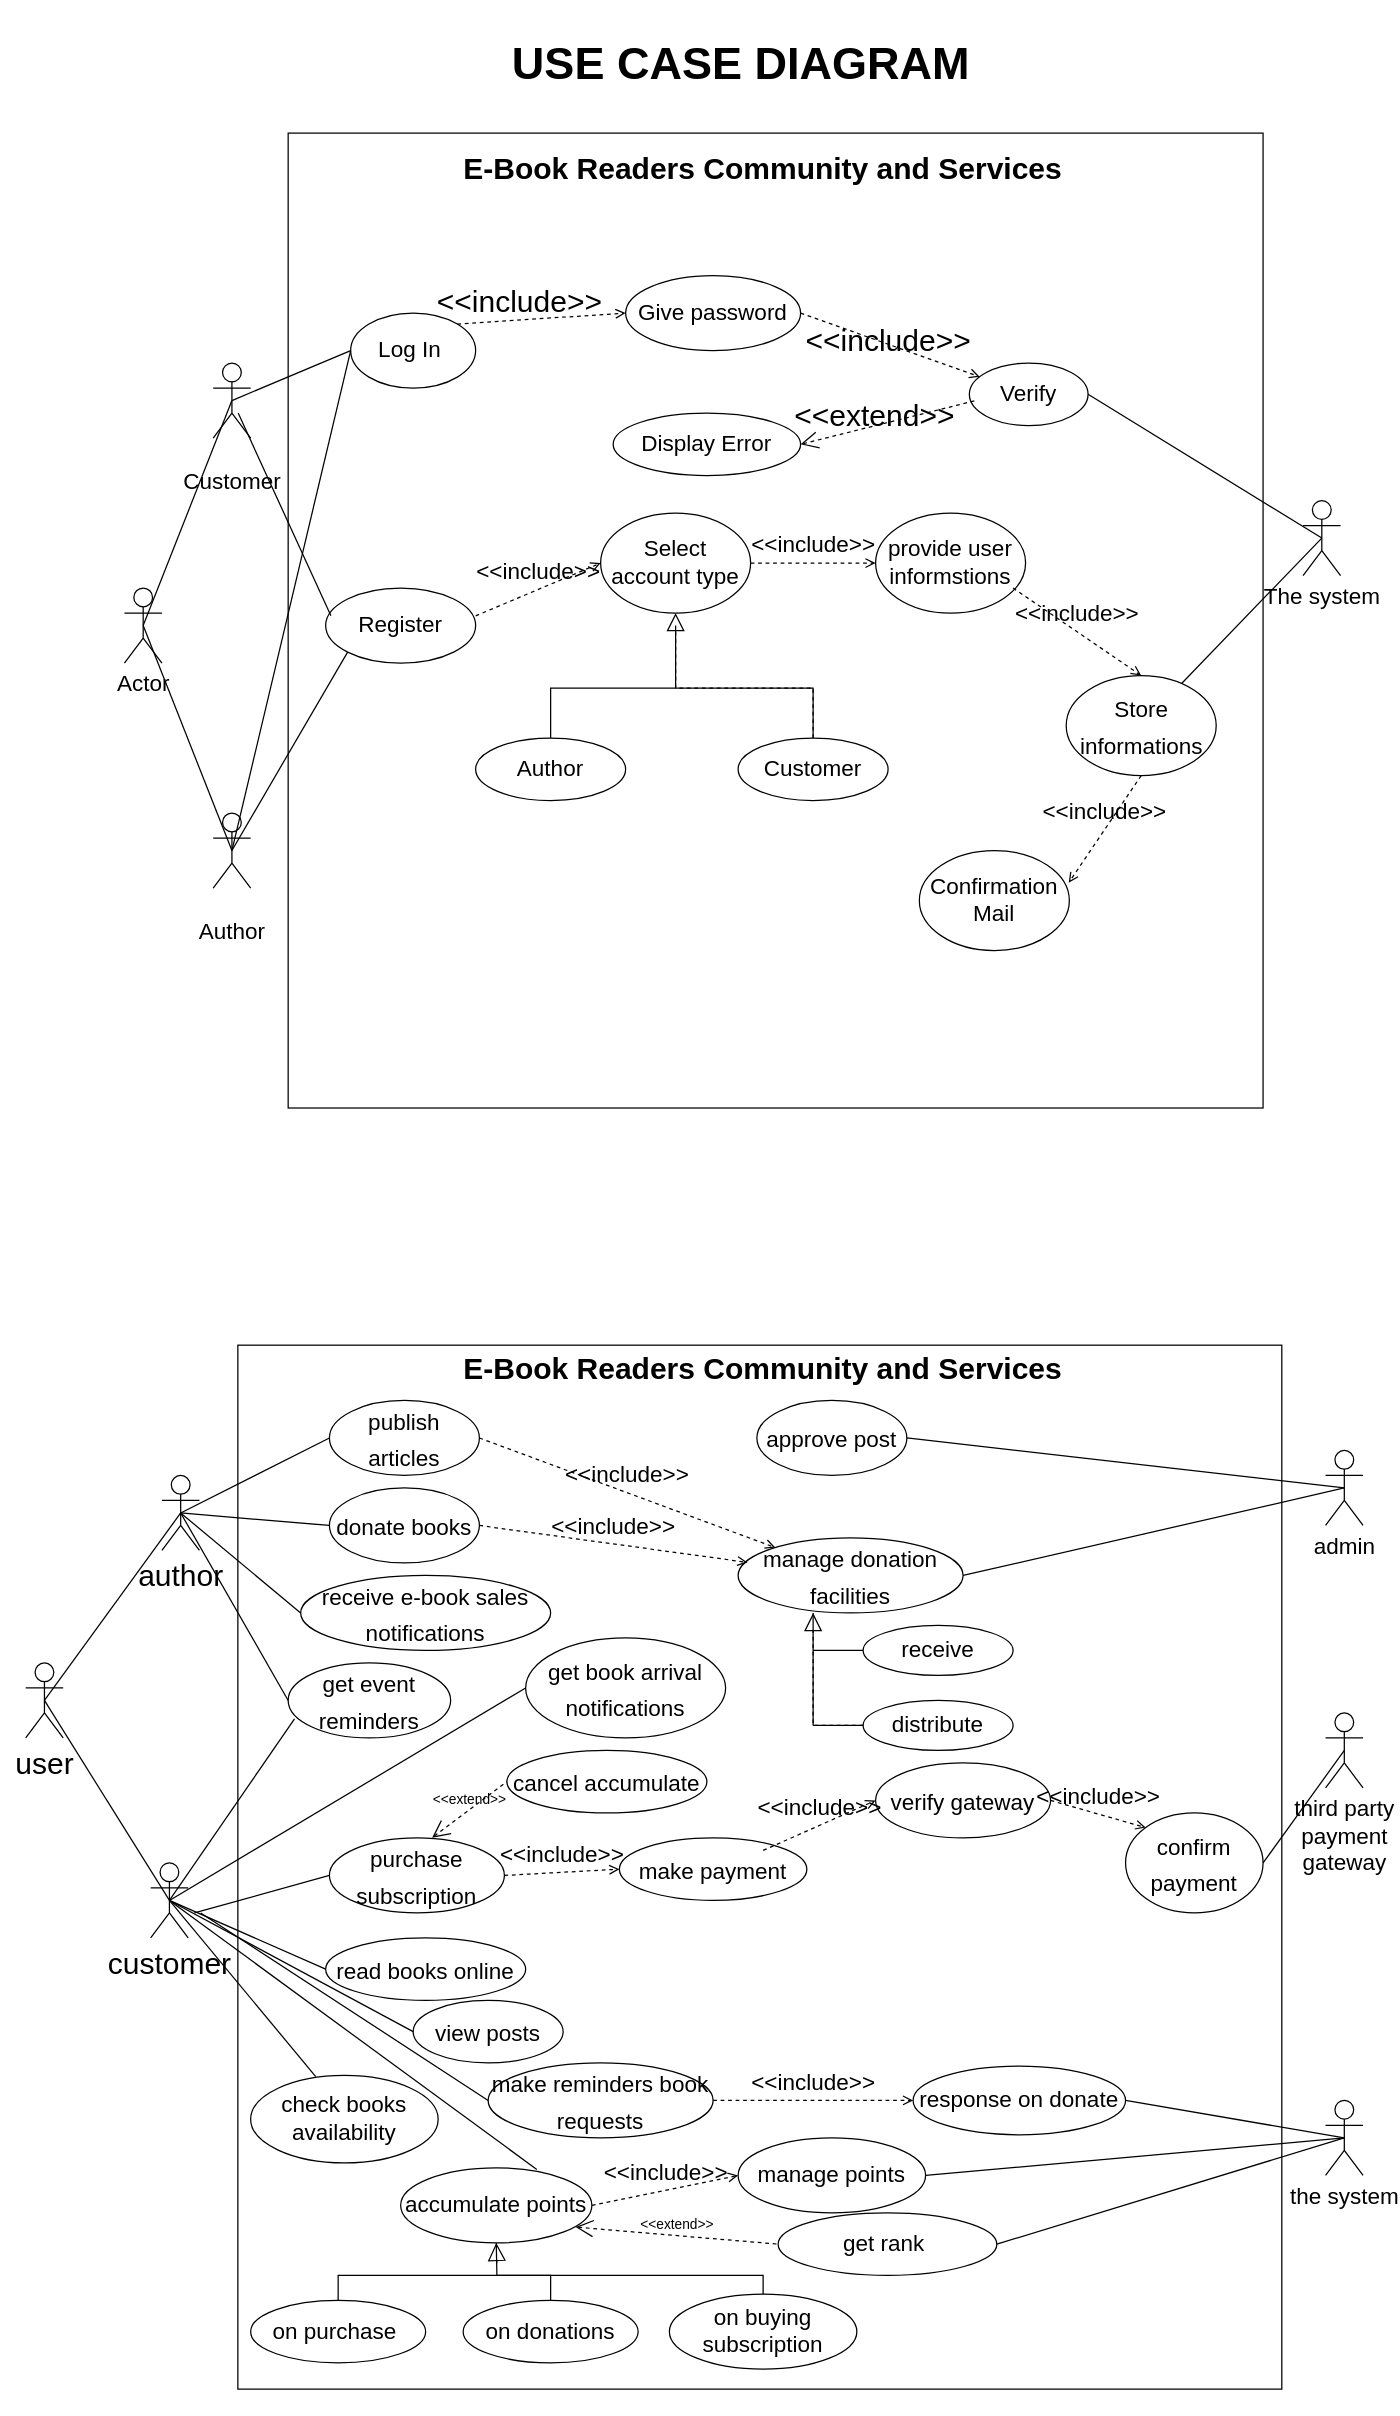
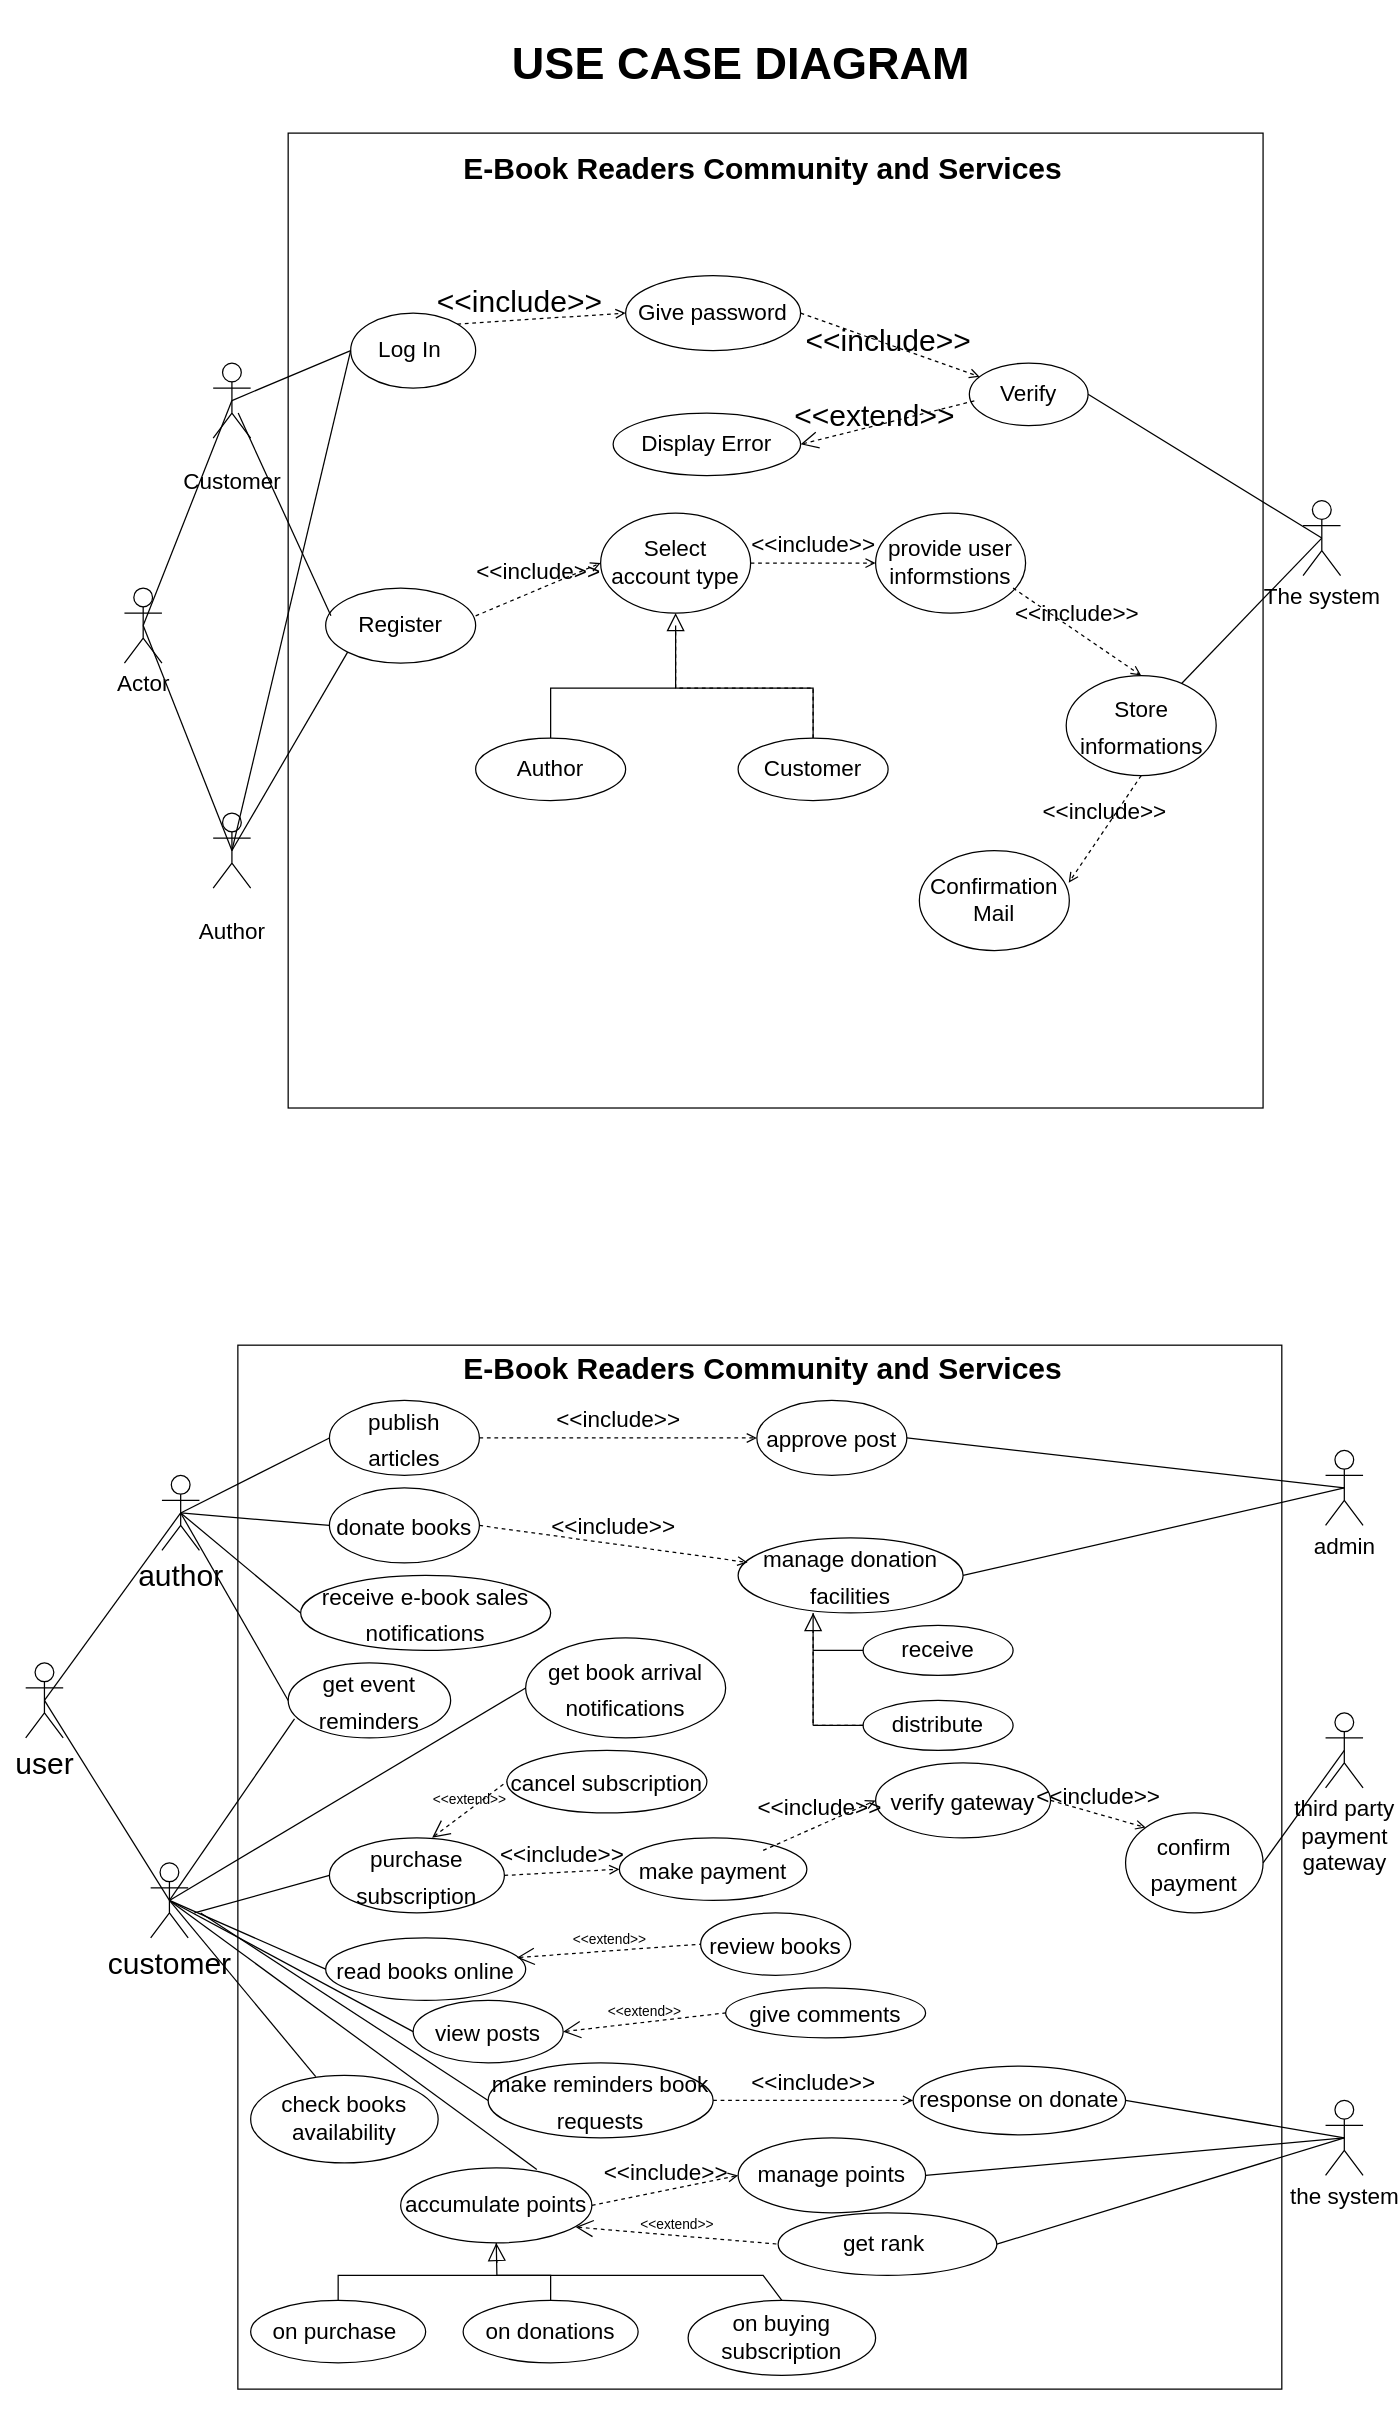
(626, 1492) -> (617, 1438)
(607, 1782) -> (607, 1782)
none -> (776, 1944)
none -> (610, 1951)
none -> (826, 2013)
none -> (646, 2022)
(763, 2332) -> (782, 2338)
